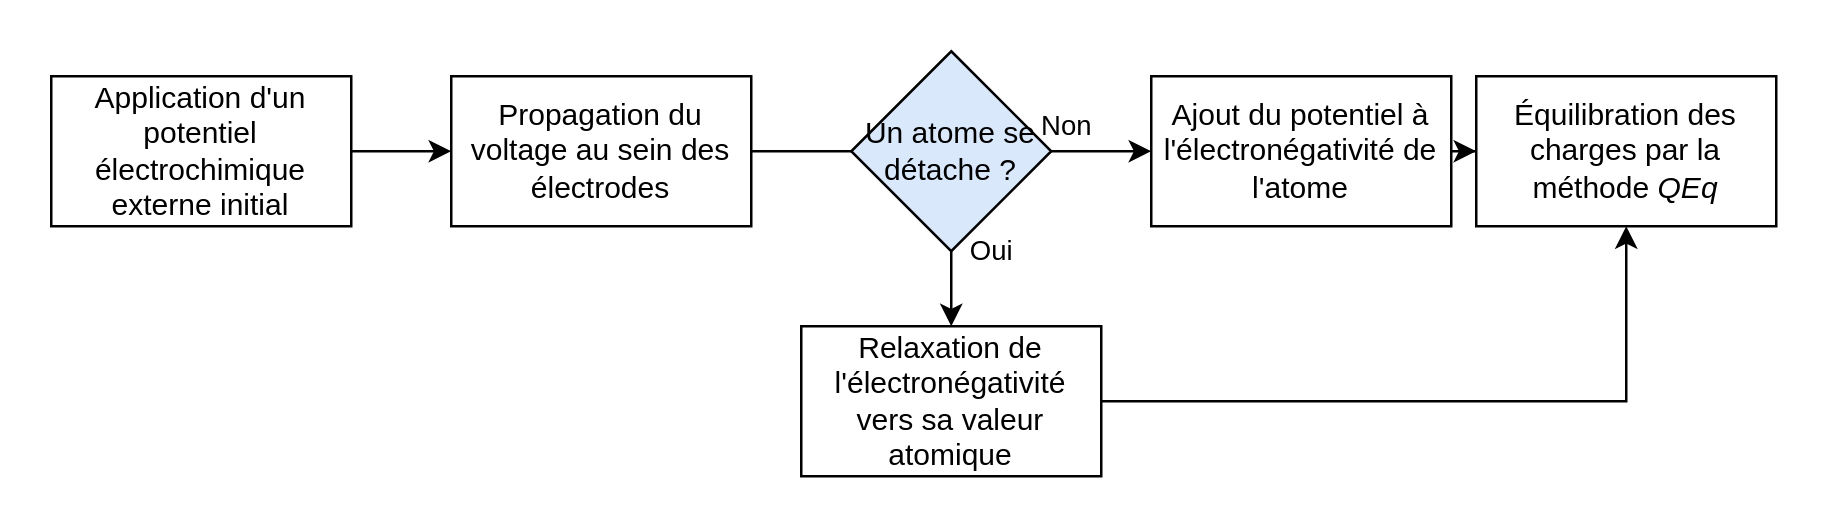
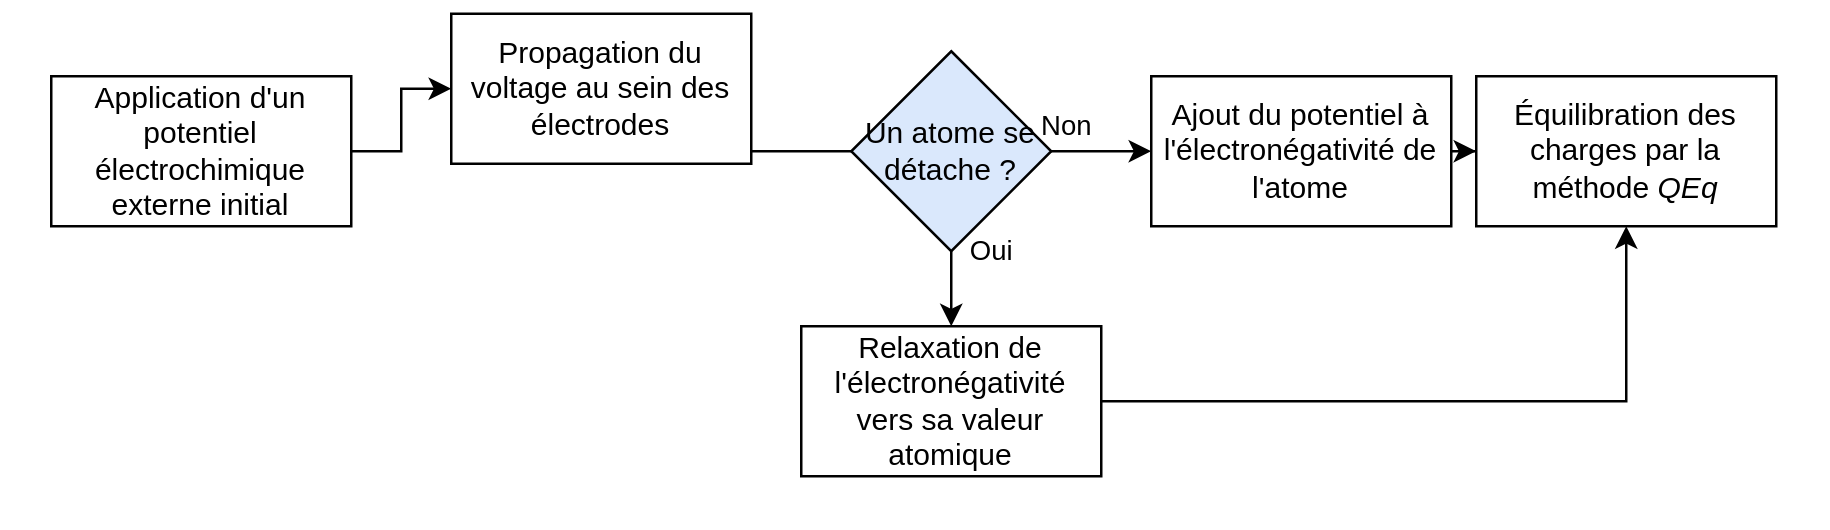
(601, 151) -> (601, 89)
